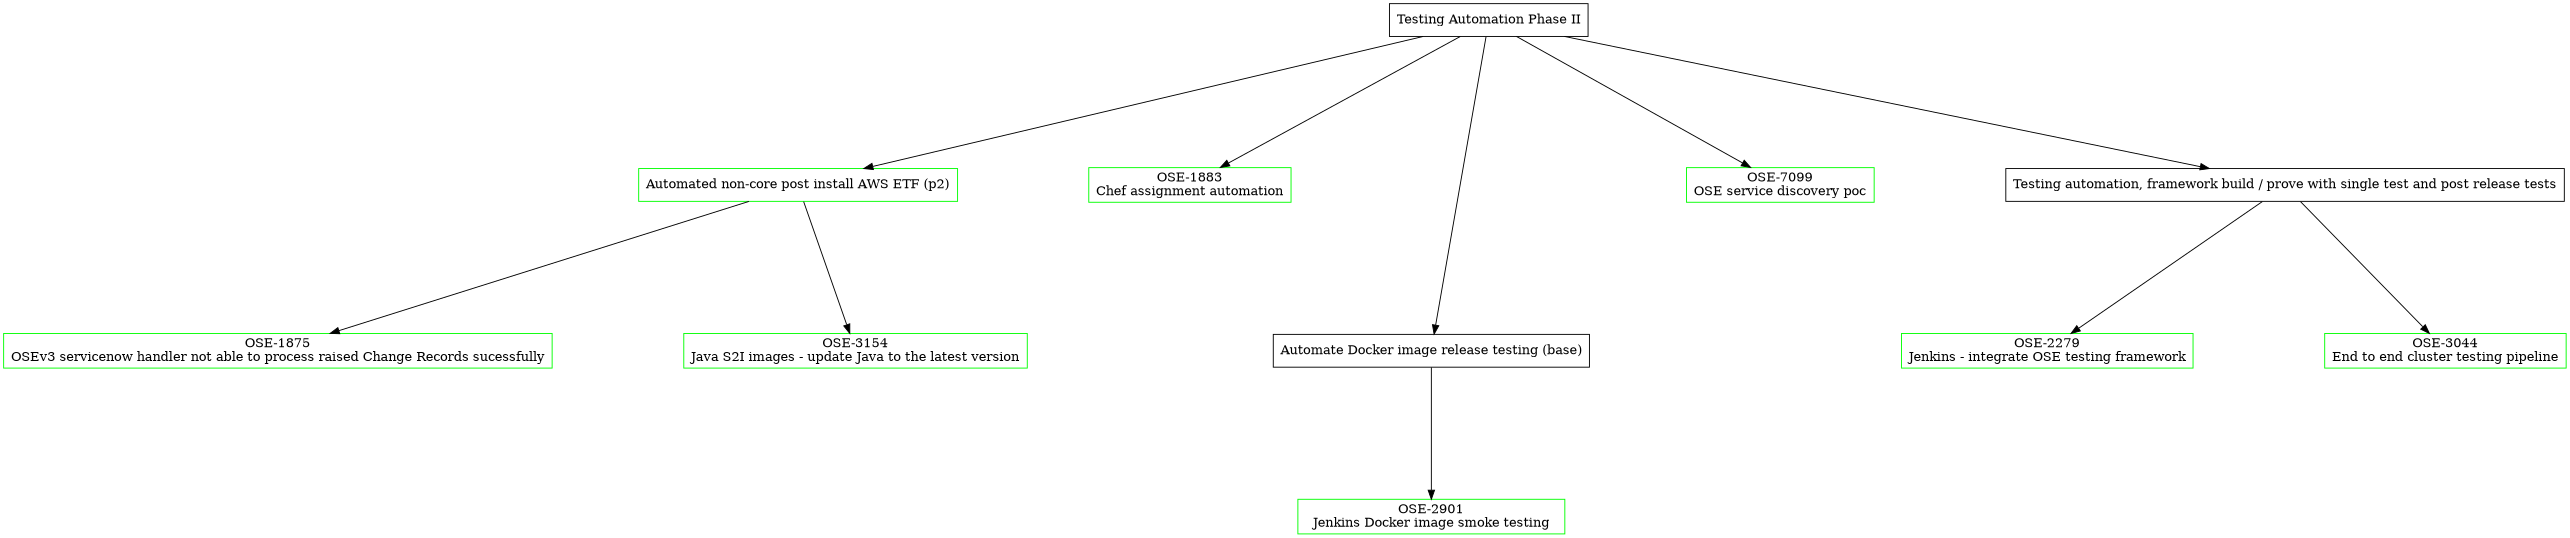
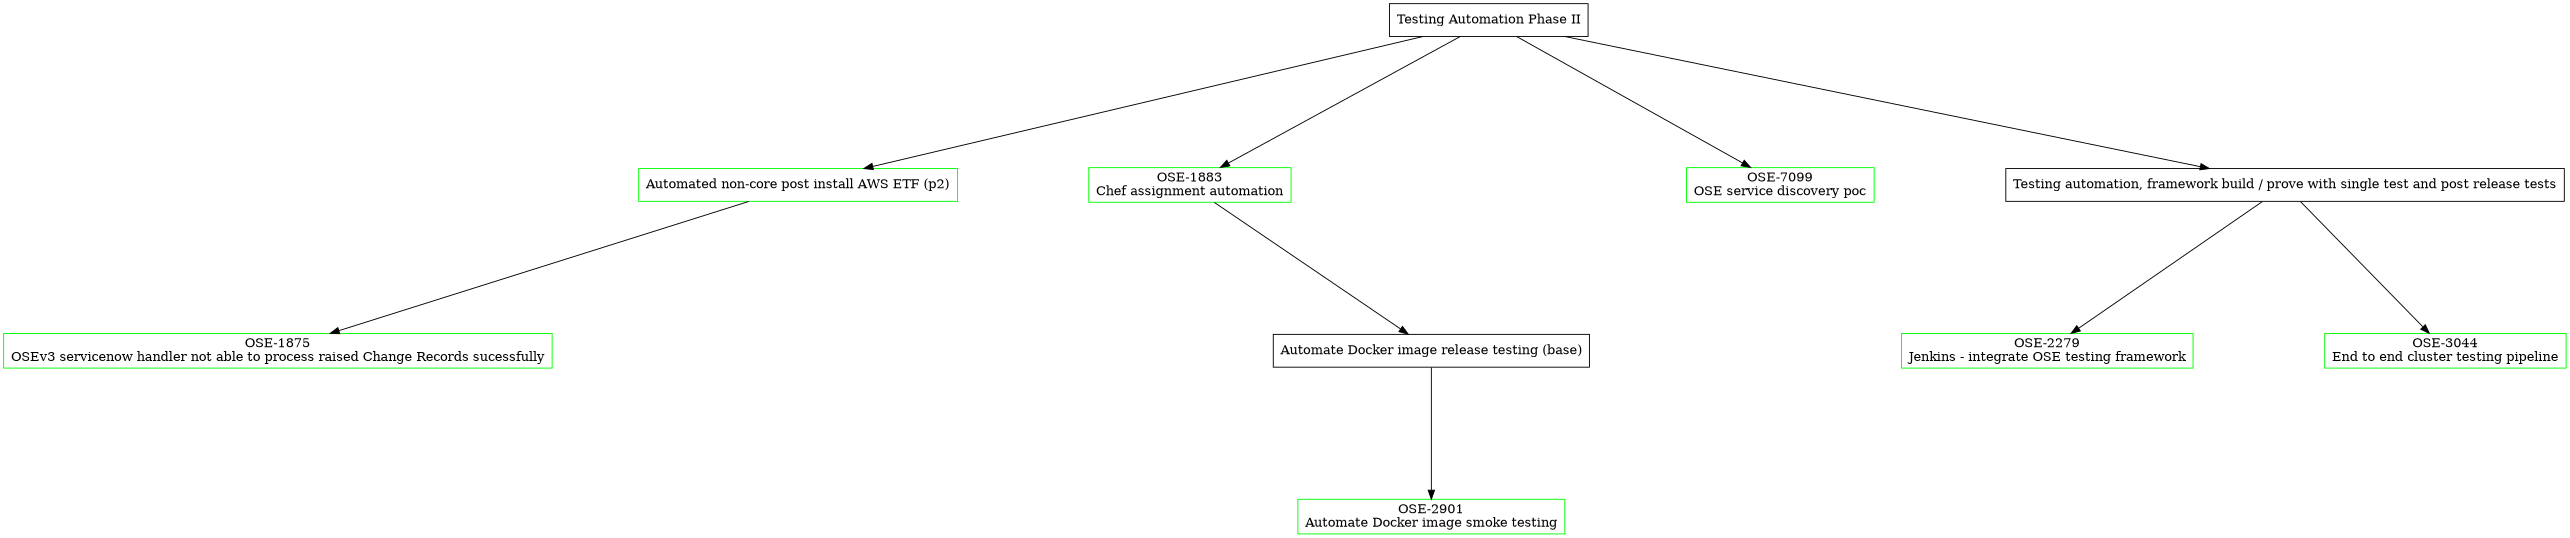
(1461, 181) -> (1307, 266)
(856, 351) -> none
(1431, 517) -> (1431, 517)
